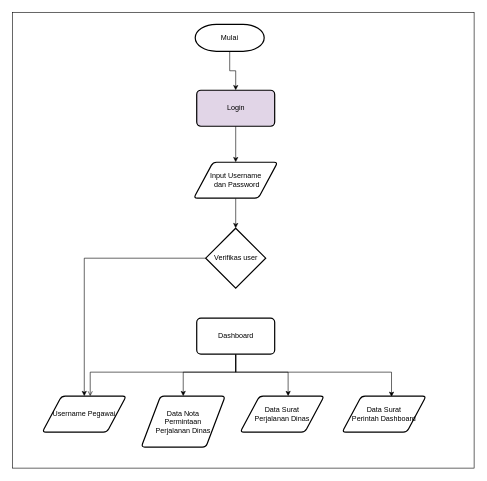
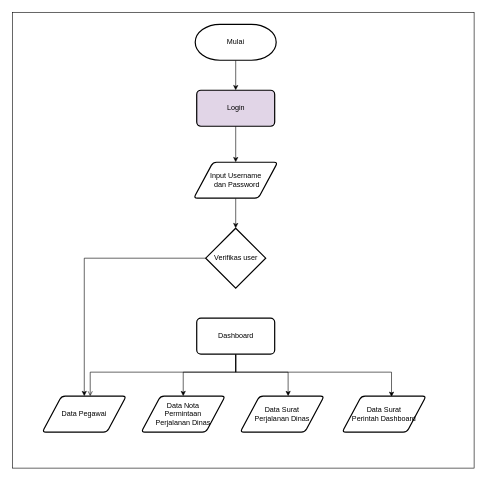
(230, 38) -> (236, 42)
(84, 414) -> (84, 414)
(183, 422) -> (183, 414)
